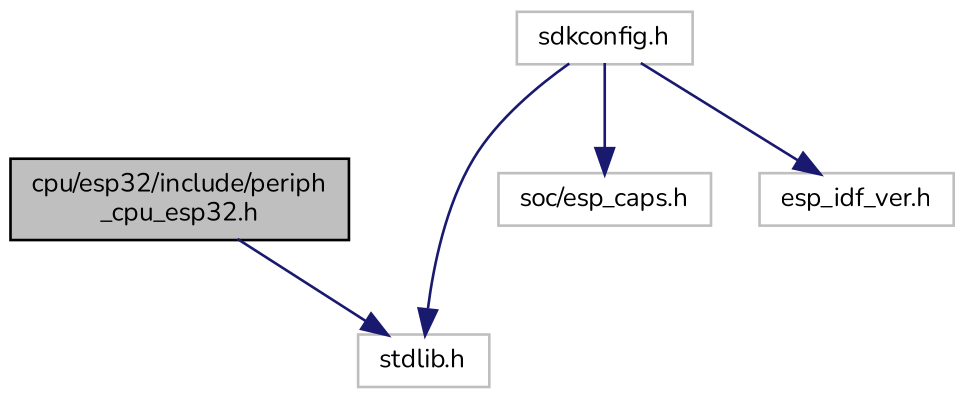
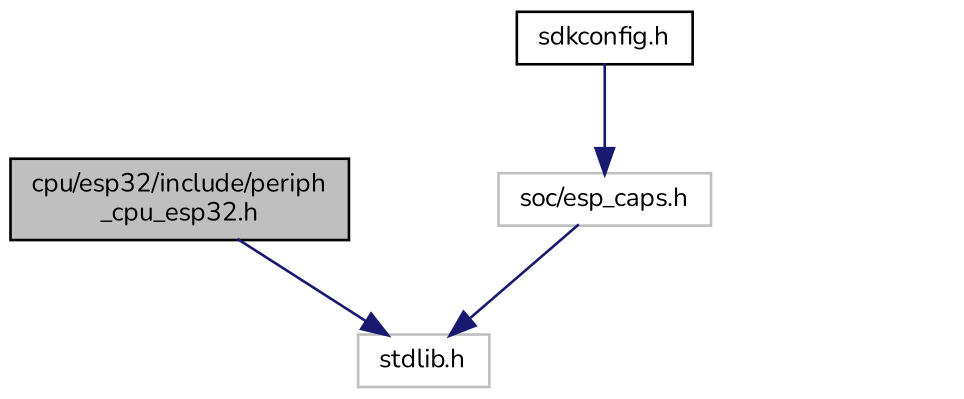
(605, 38) -> (605, 38)
(468, 168) -> (525, 271)
(857, 199) -> none
